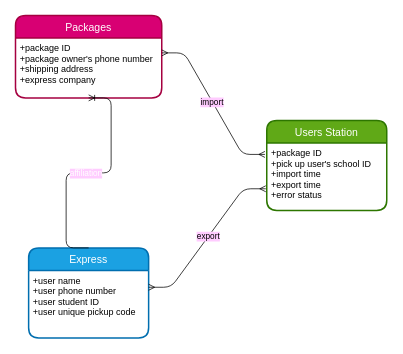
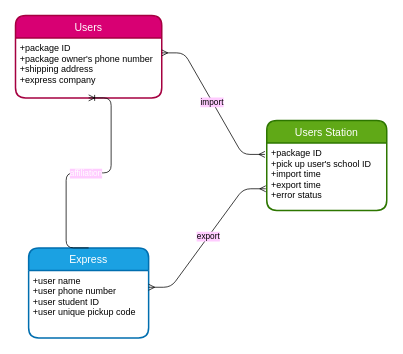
(88, 27) -> (88, 27)
